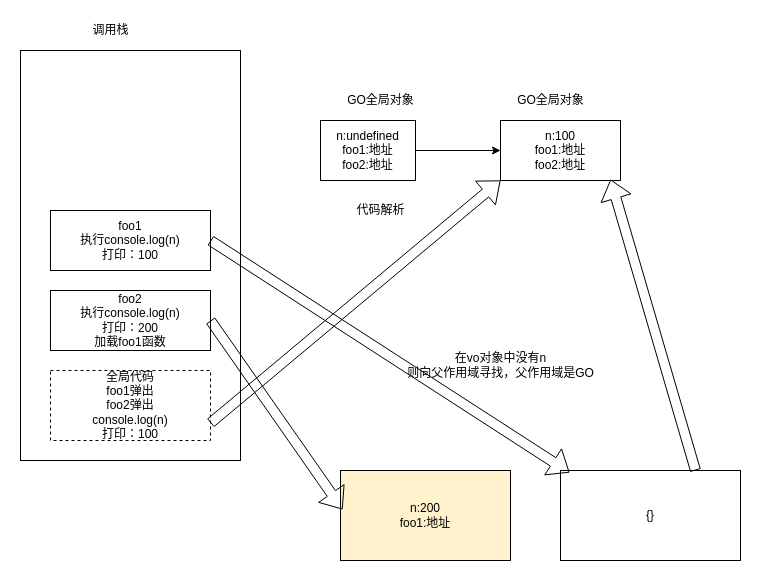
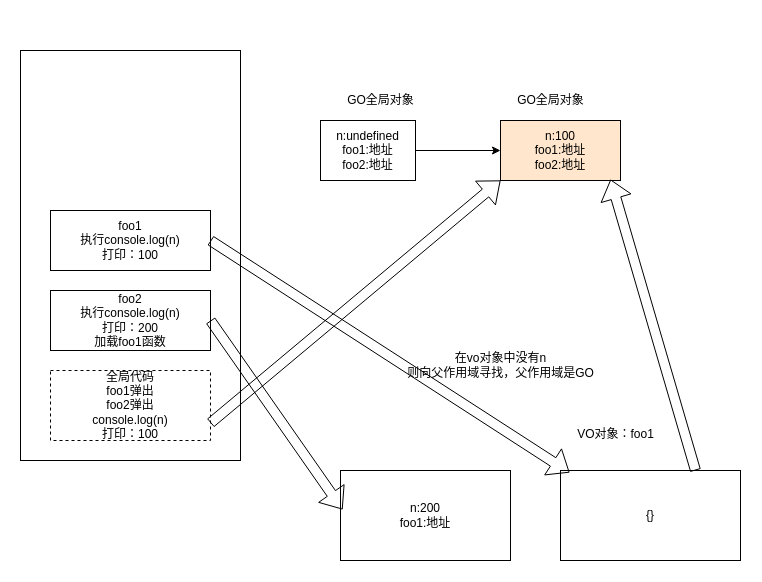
(111, 31) -> none
(561, 151) -> (561, 151)
(381, 211) -> none
none -> (616, 435)
(426, 516) -> (426, 516)
